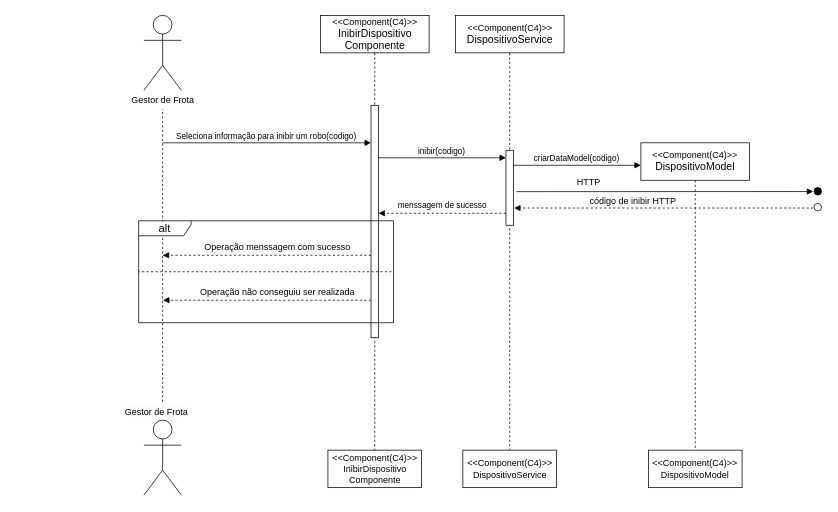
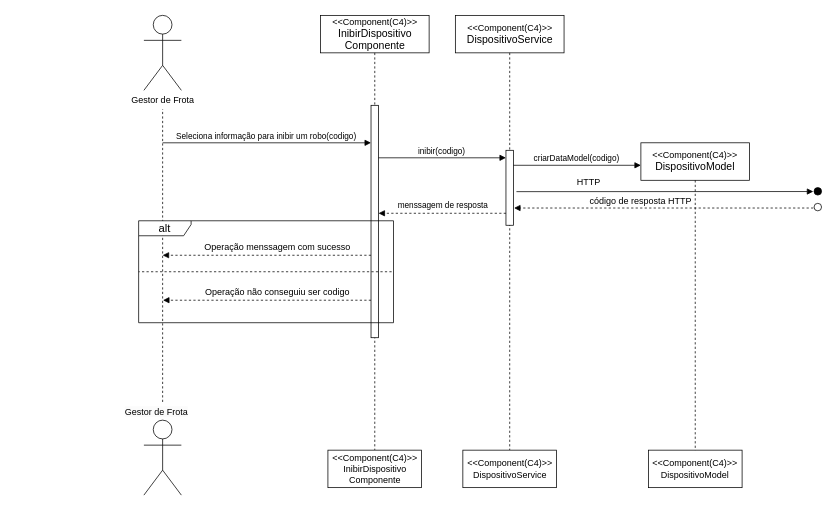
(635, 202) -> (643, 202)
(446, 206) -> (448, 206)
(278, 293) -> (278, 293)
